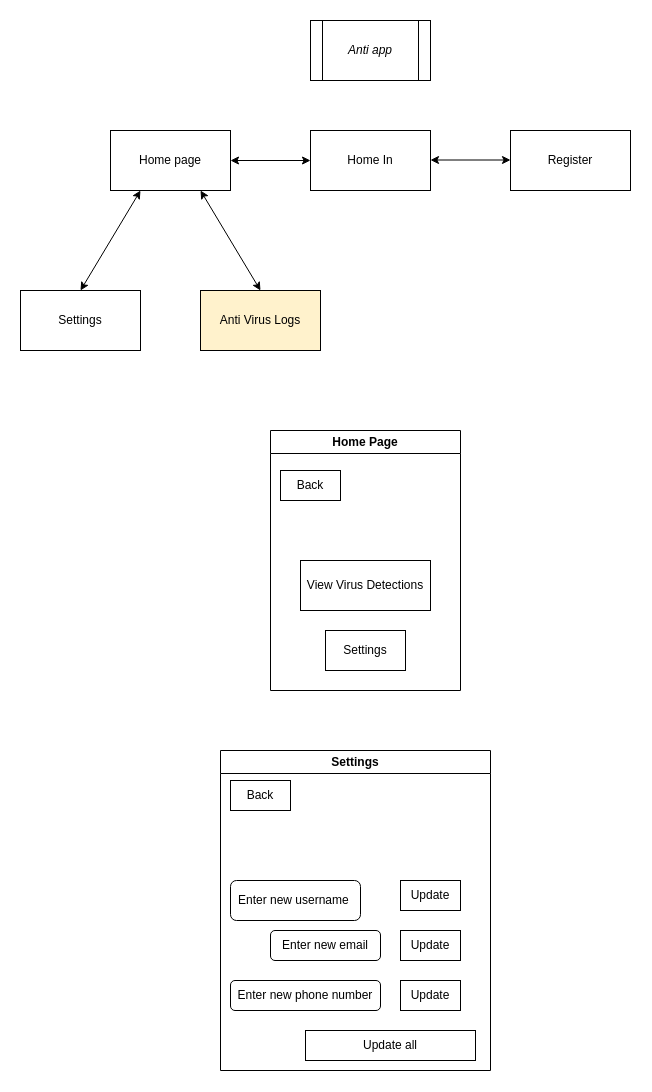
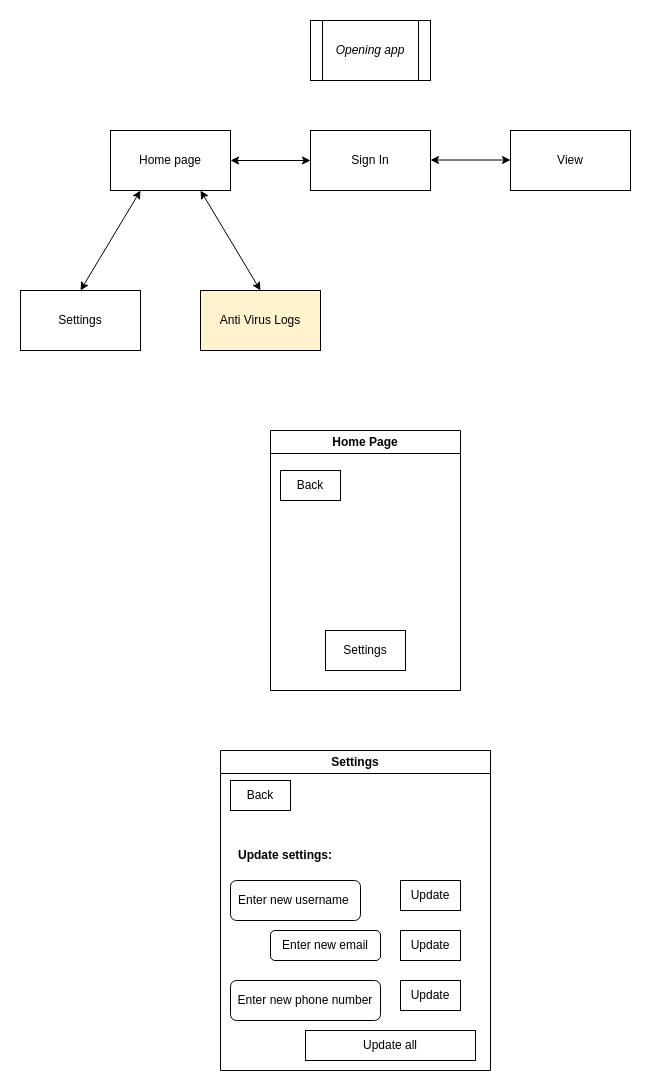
(371, 51) -> (371, 51)
(371, 161) -> (371, 161)
(571, 161) -> (571, 161)
(366, 586) -> none
none -> (286, 856)
(306, 996) -> (306, 1001)
